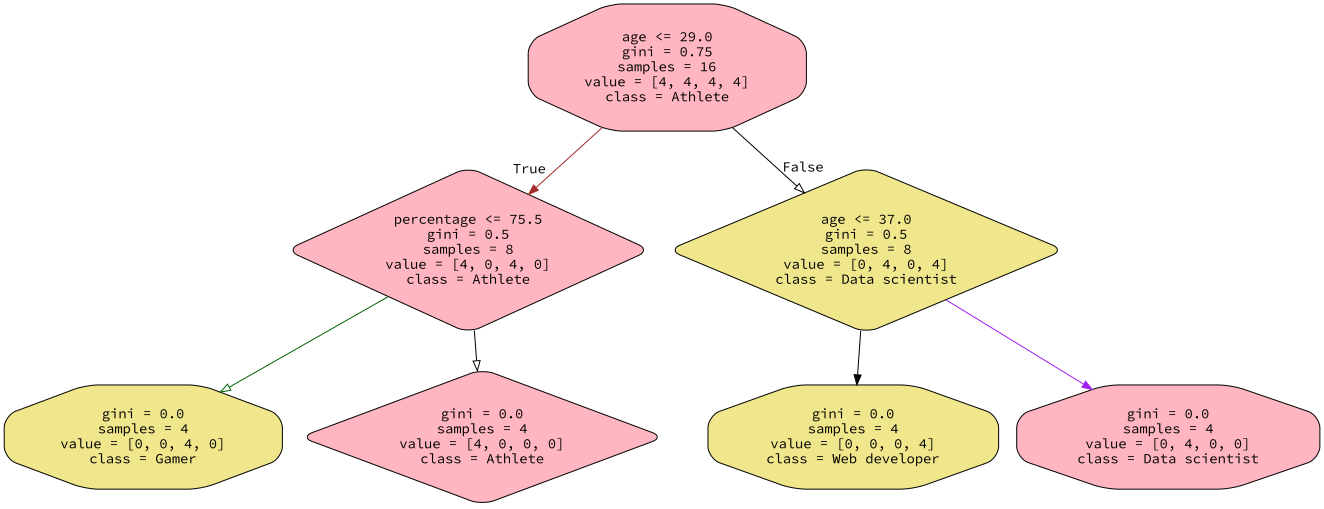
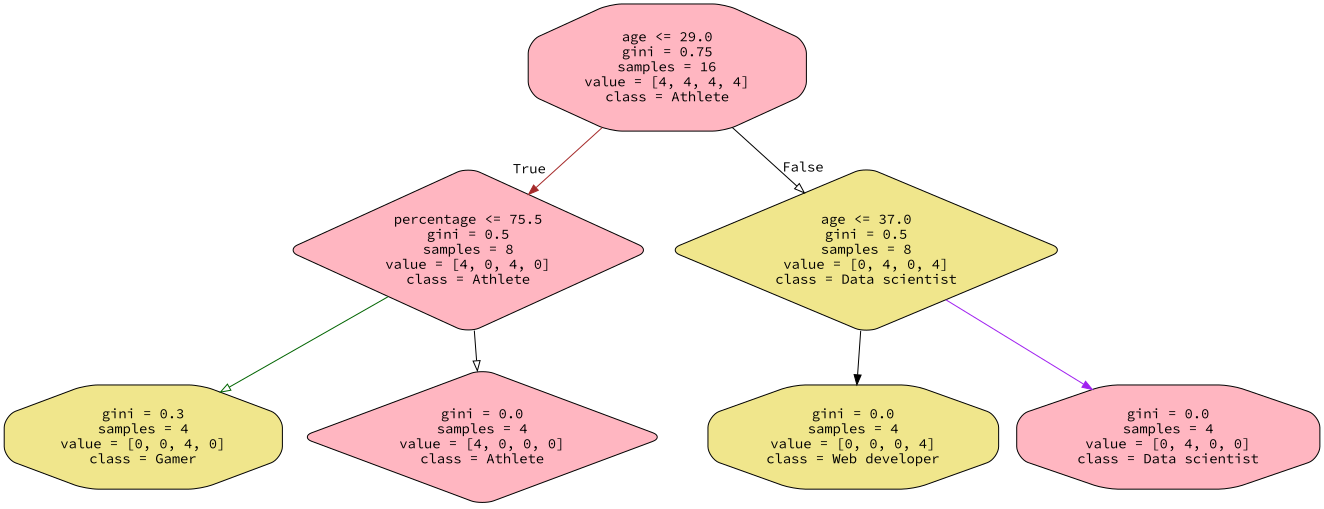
(143, 437) -> (143, 437)
